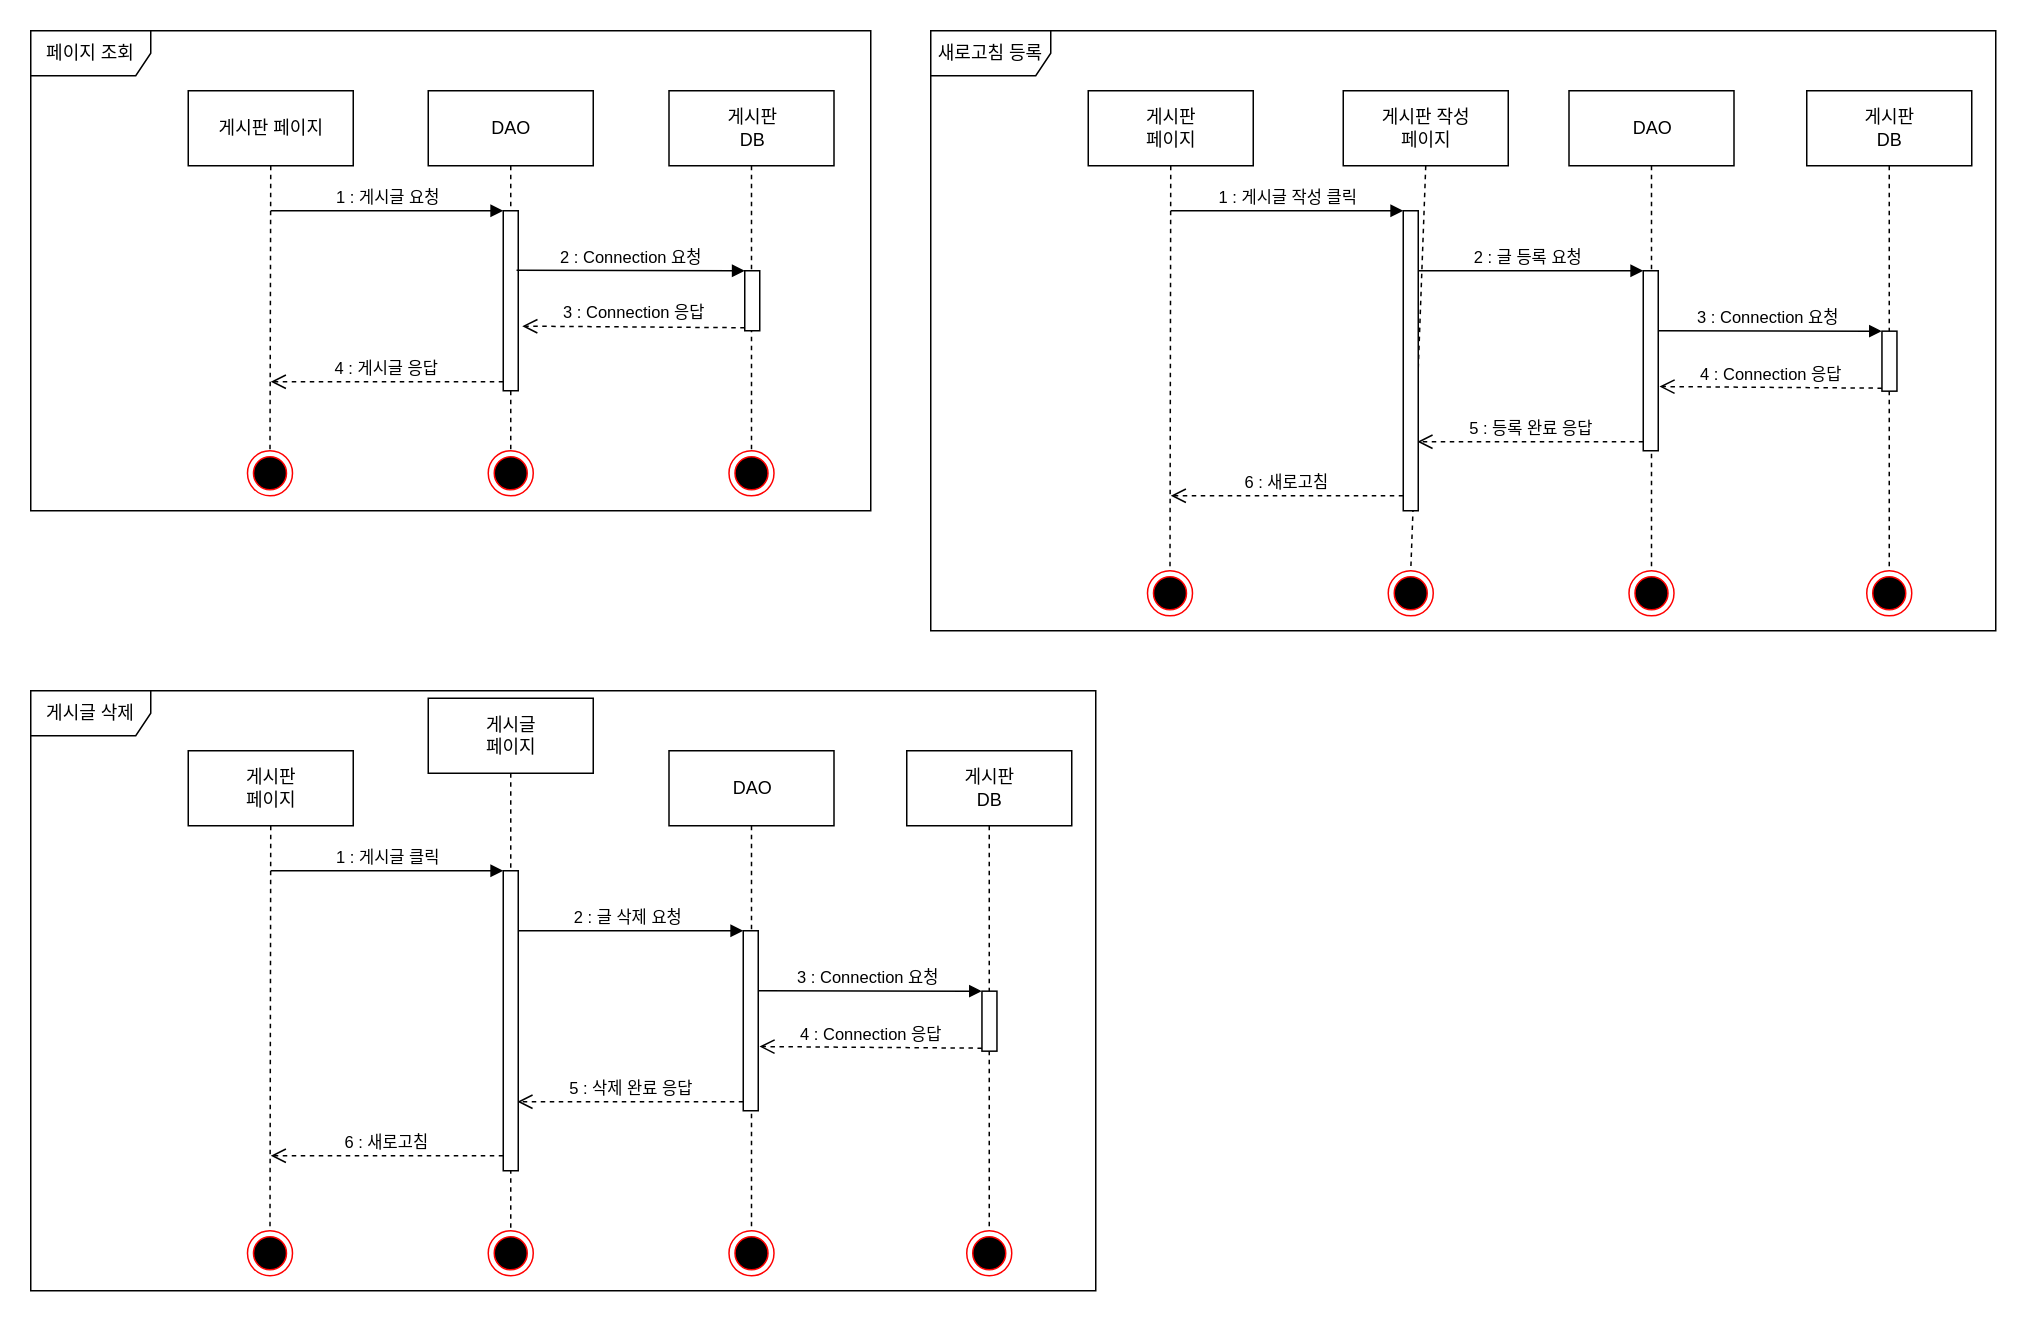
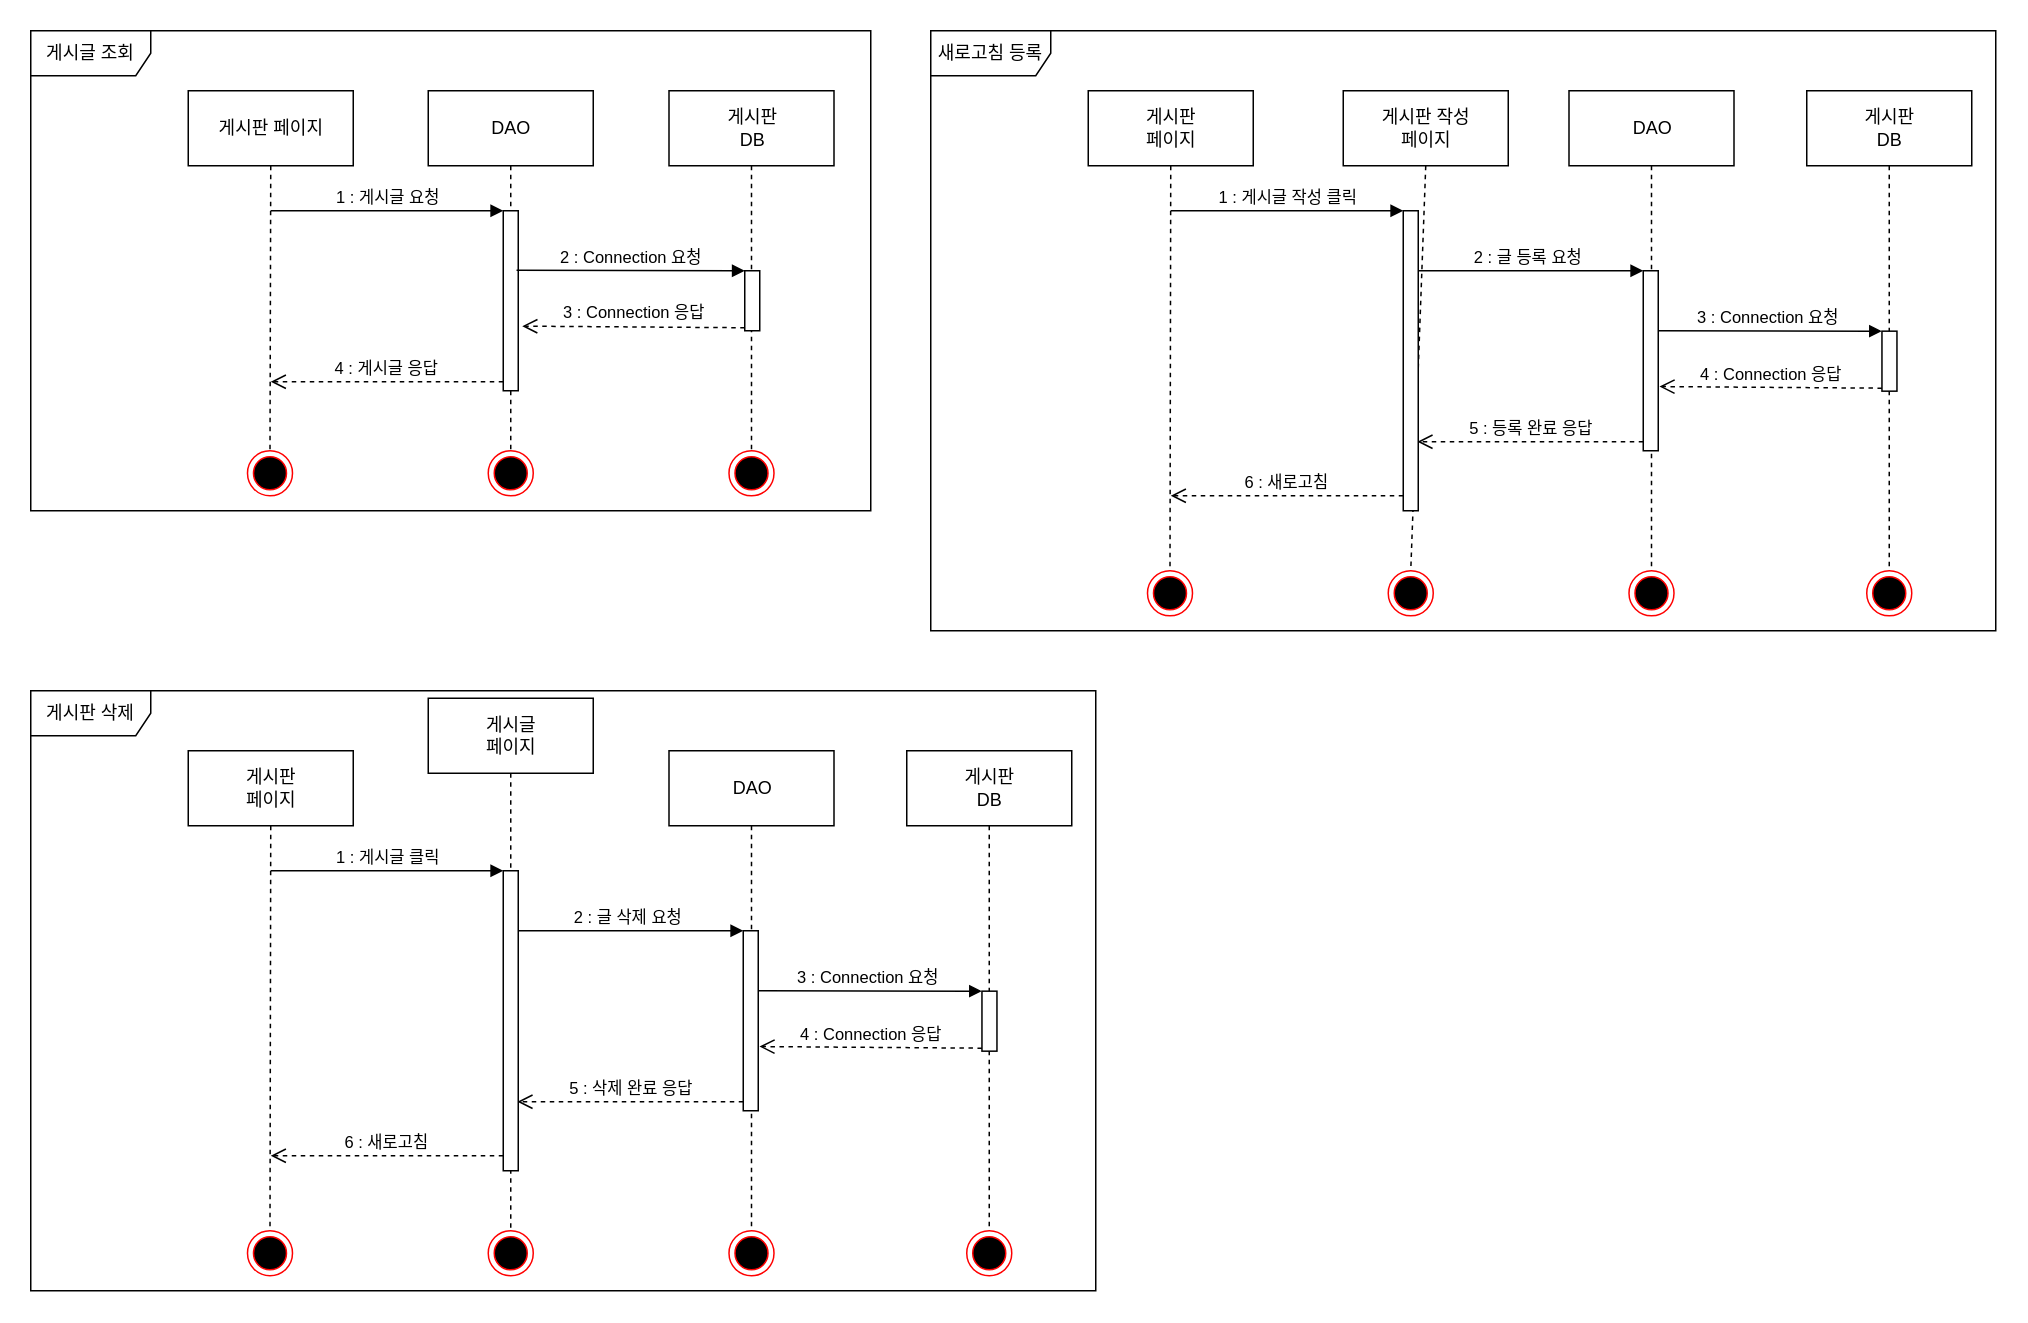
(91, 53) -> (91, 53)
(91, 713) -> (91, 713)
